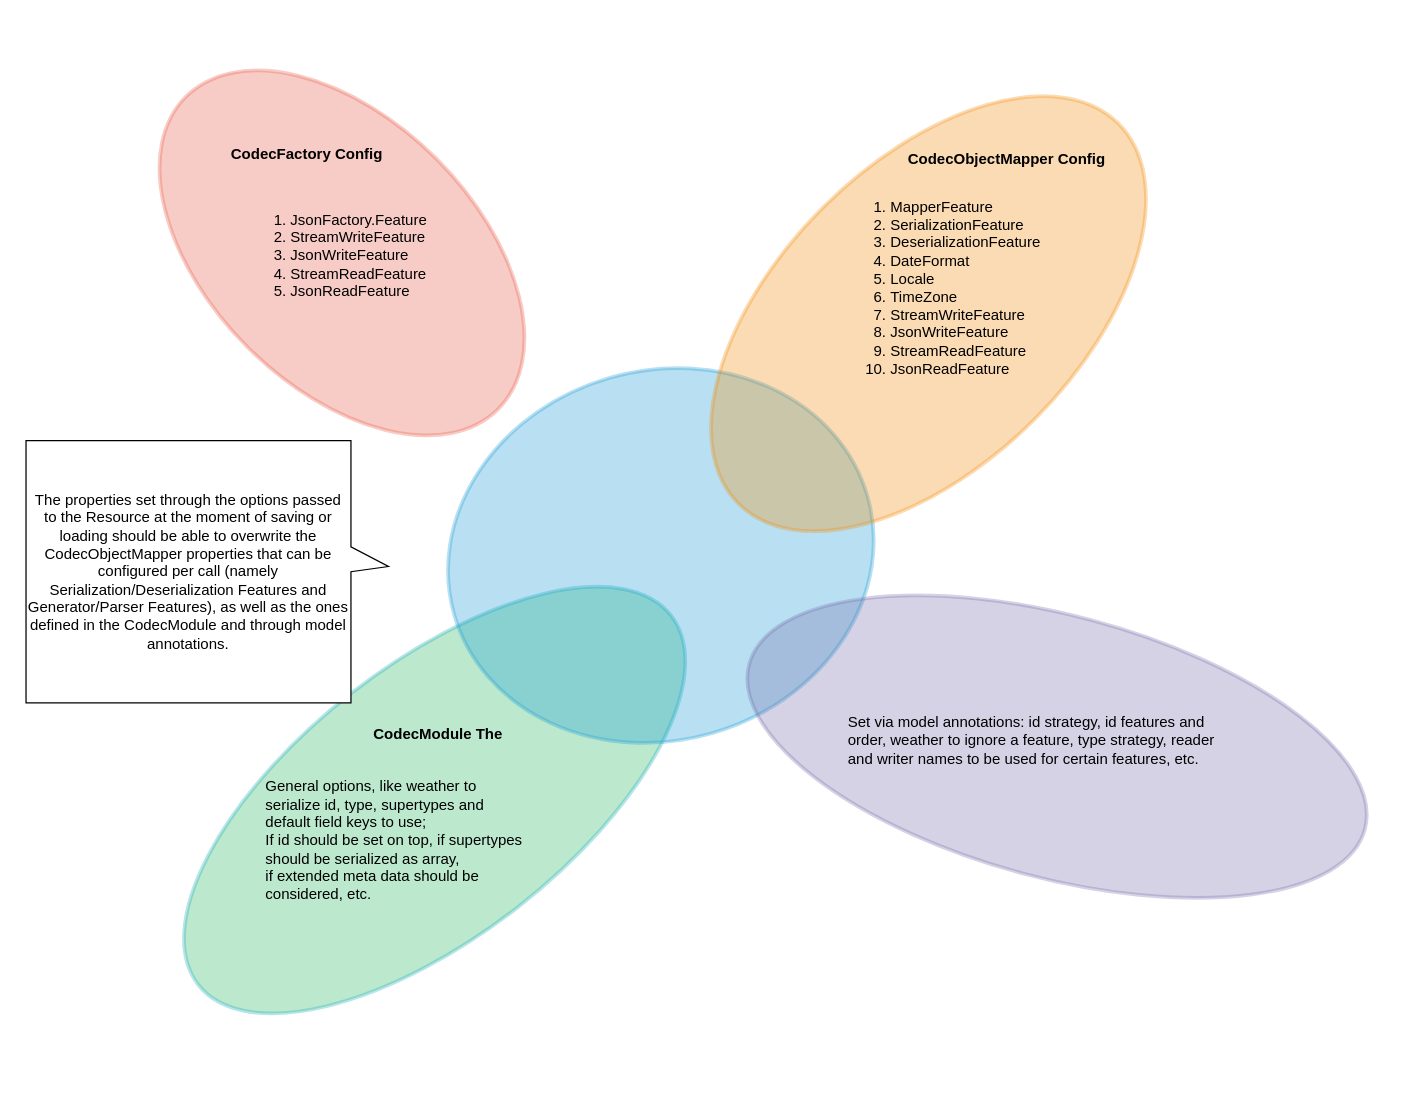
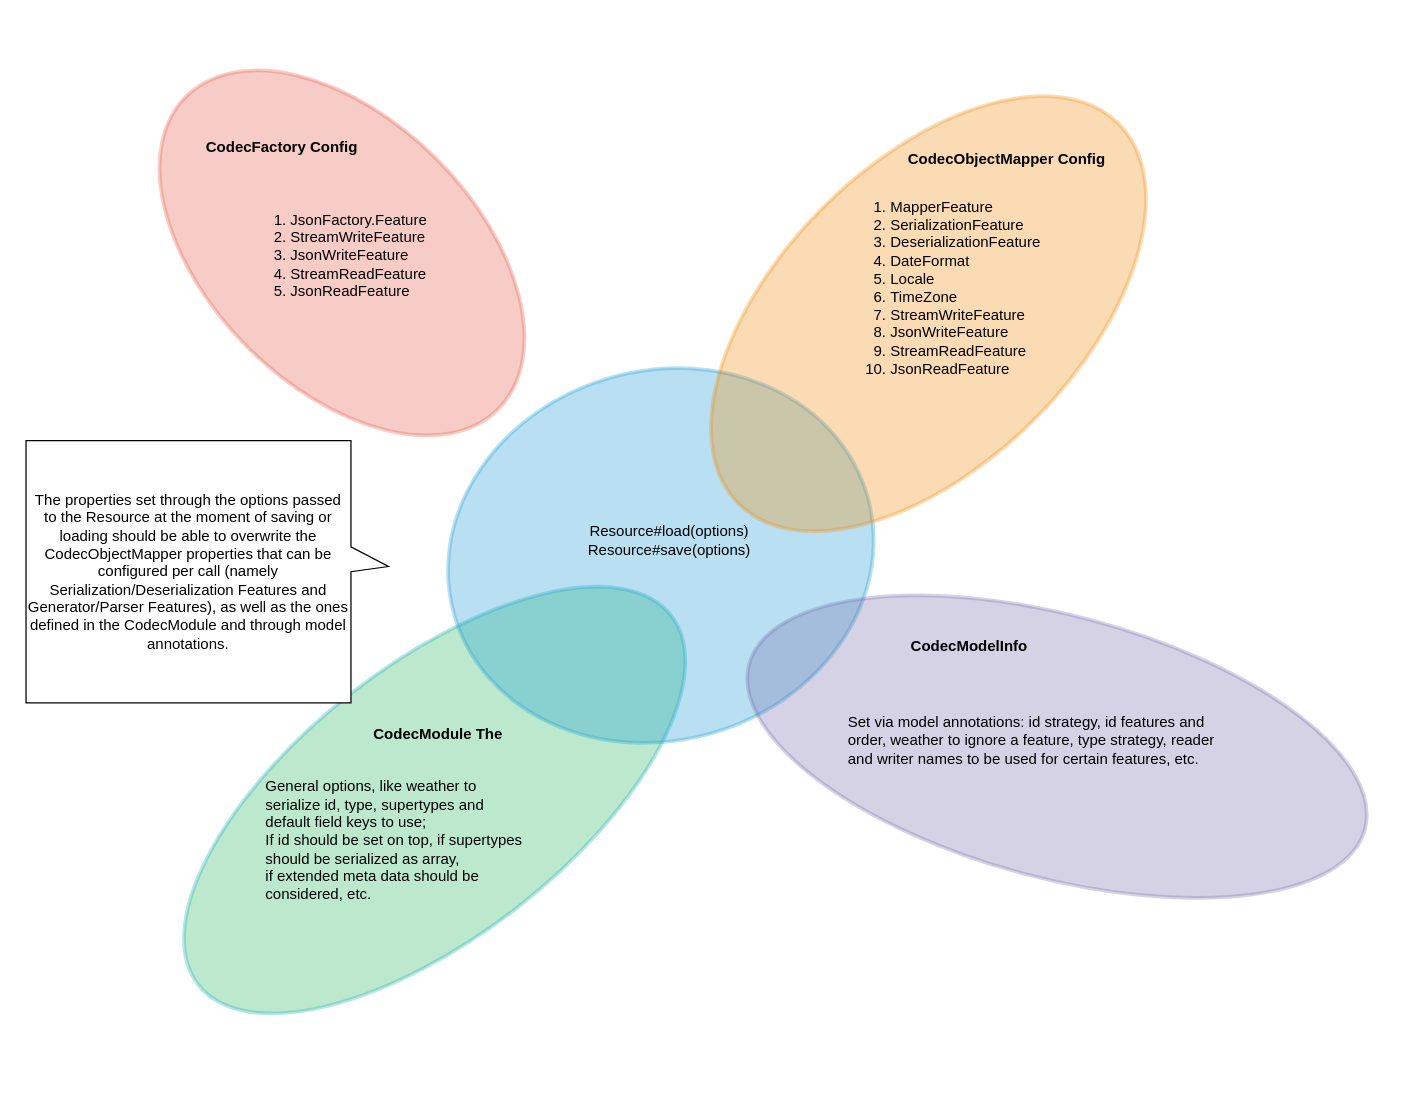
(307, 154) -> (282, 148)
none -> (669, 541)
none -> (969, 647)
